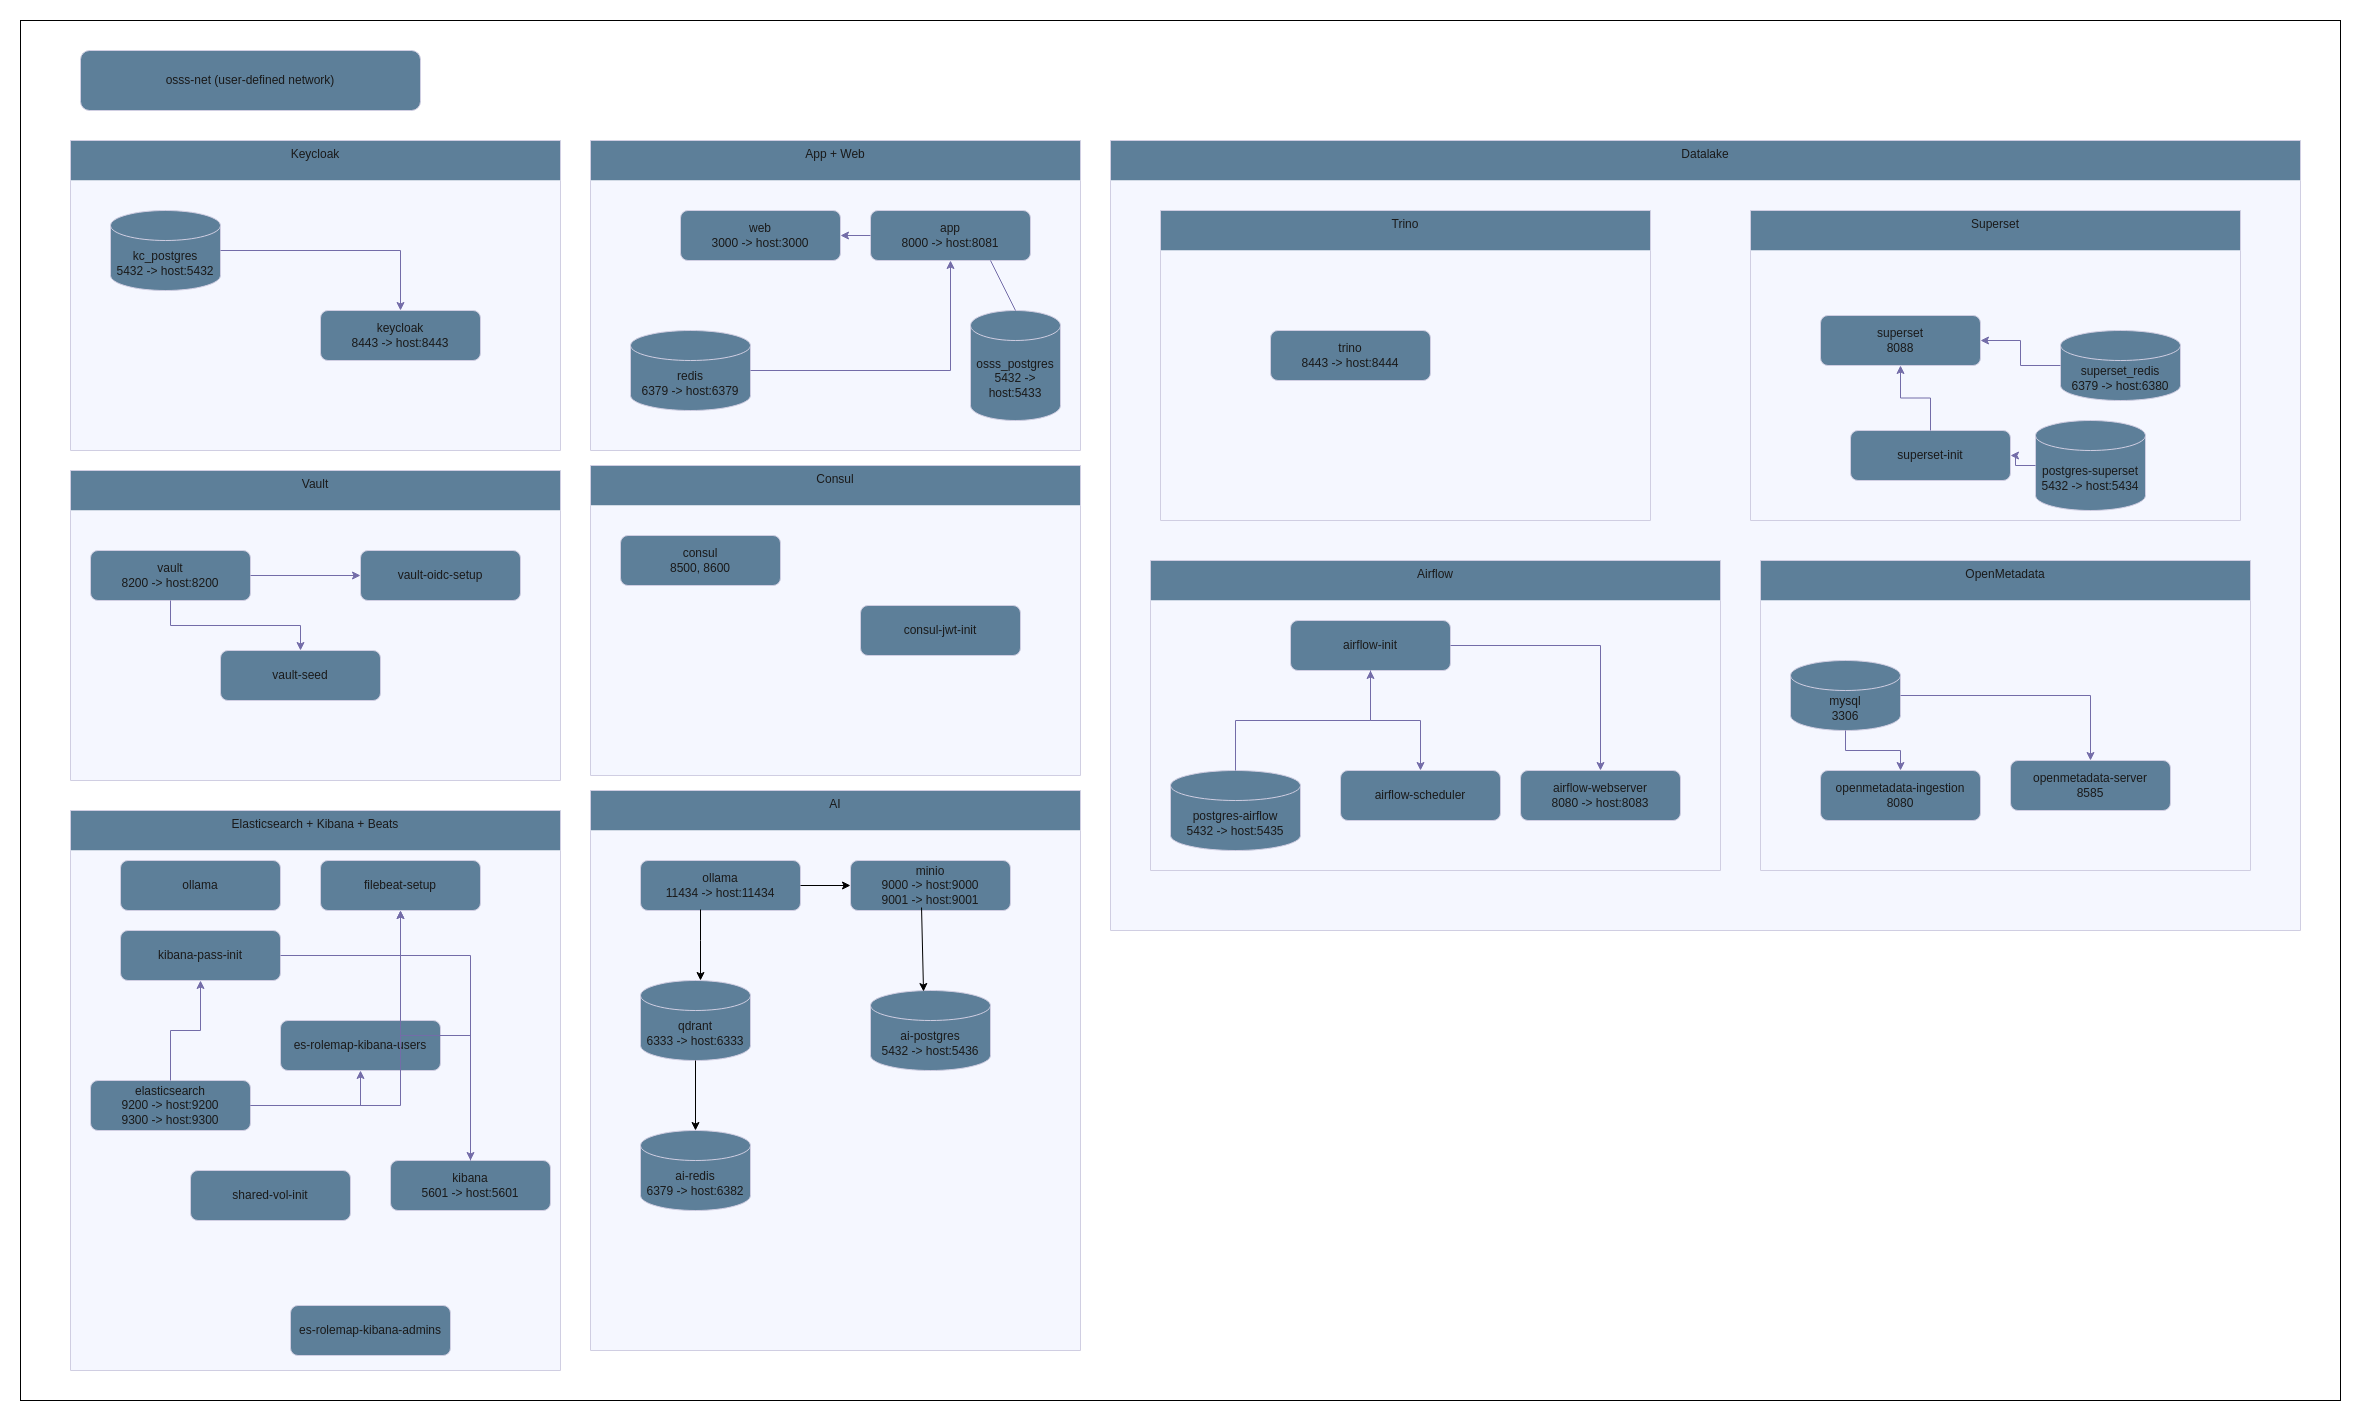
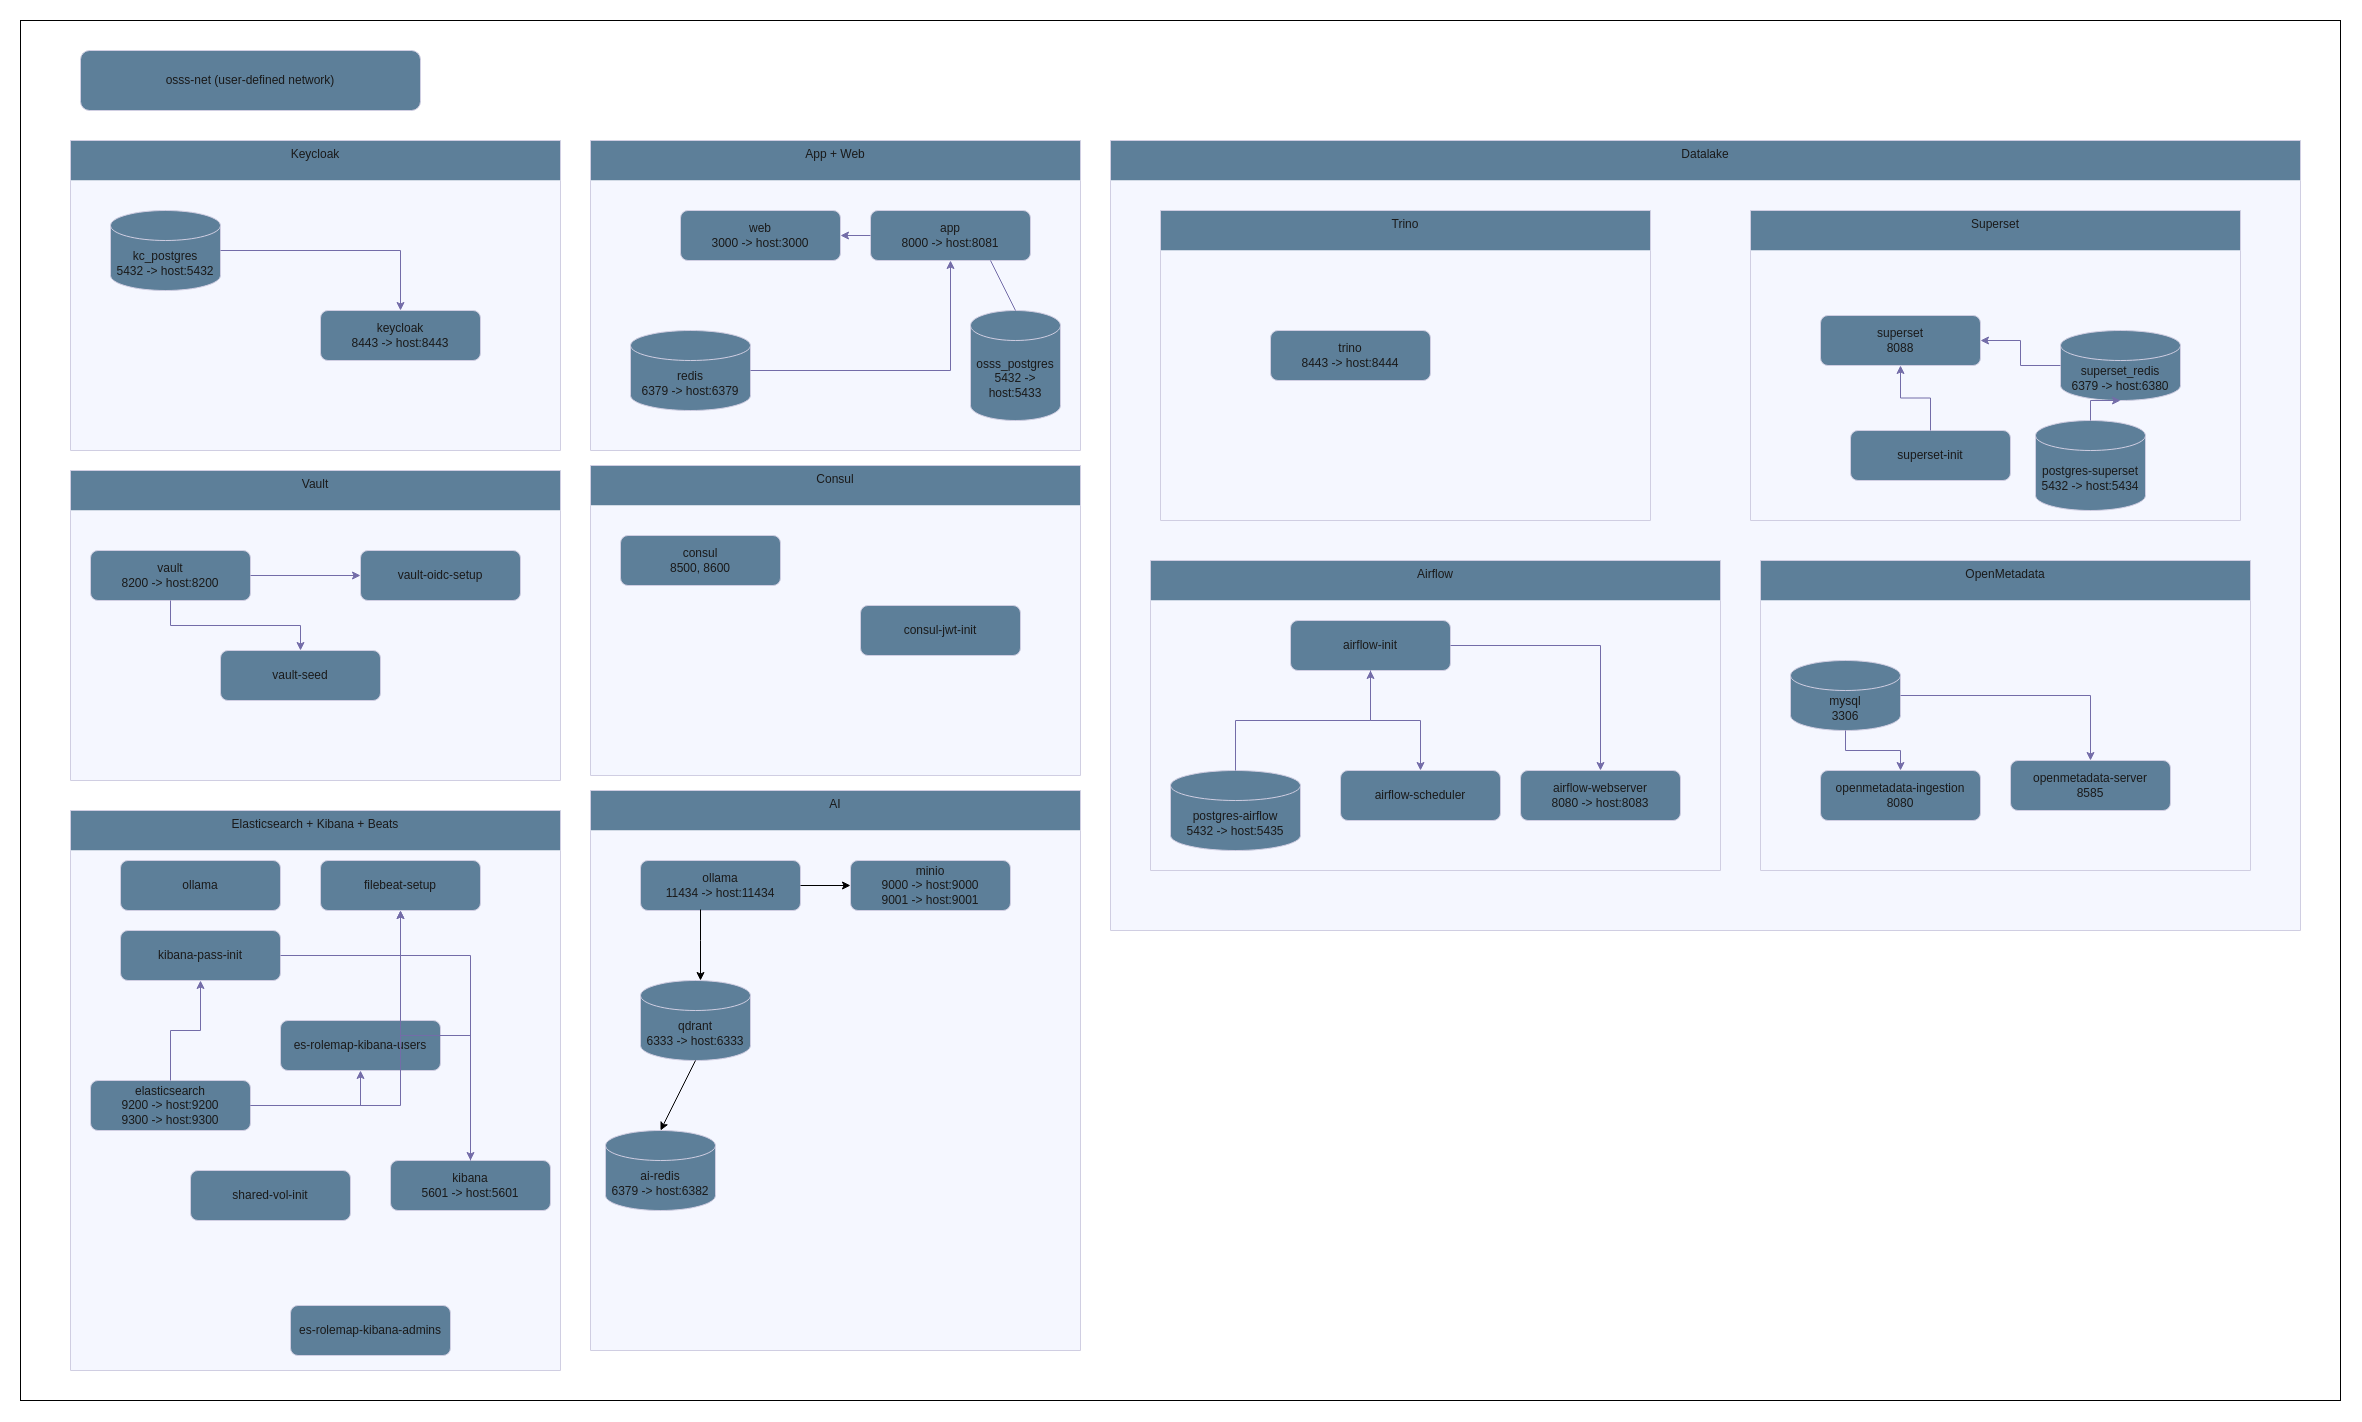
(2021, 466) -> (2092, 401)
(922, 946) -> none
(931, 1031) -> none
(696, 1171) -> (661, 1171)
